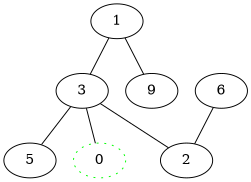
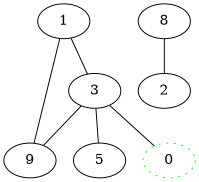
(221, 91) -> (164, 21)
(134, 126) -> (62, 126)
